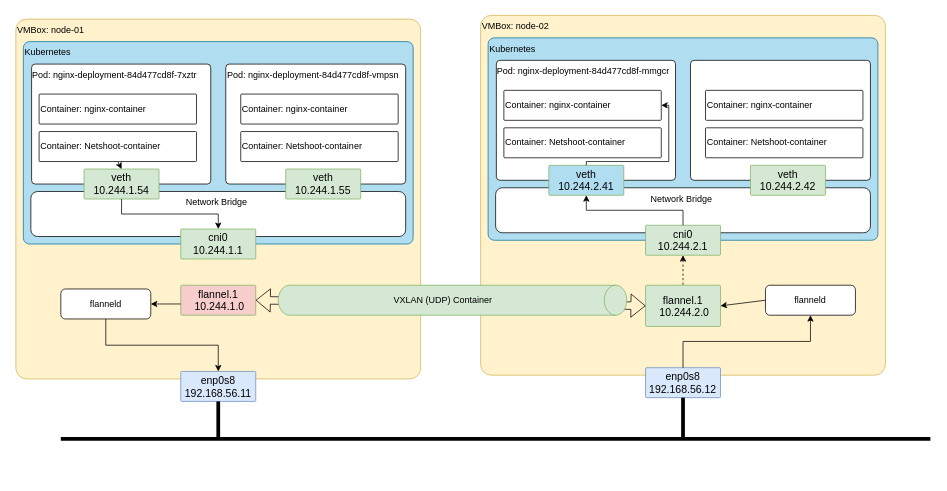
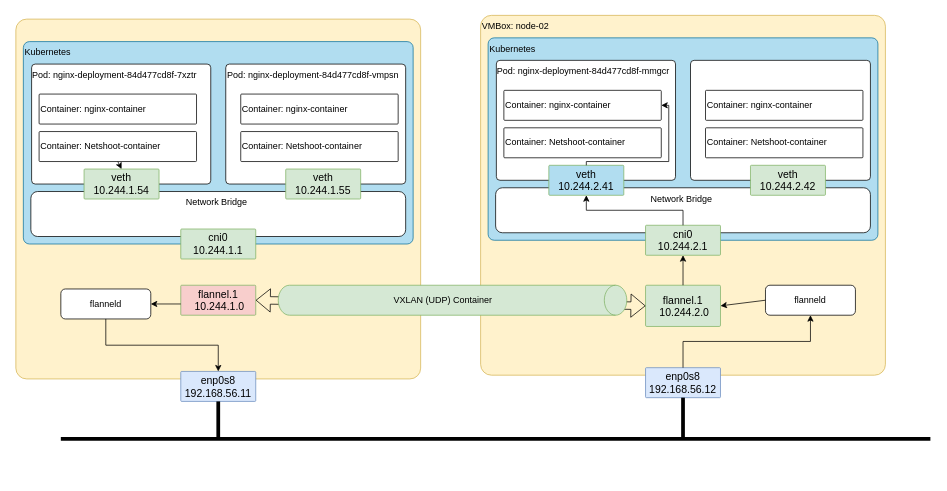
(218, 30) -> none
(121, 207) -> none
(683, 271) -> (683, 271)
